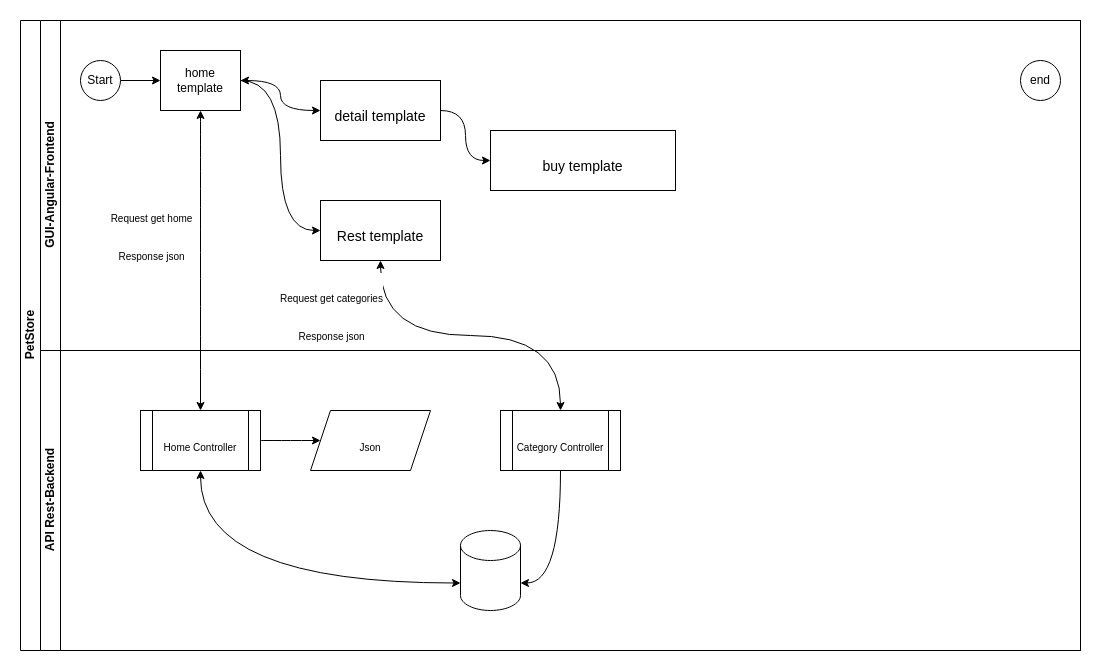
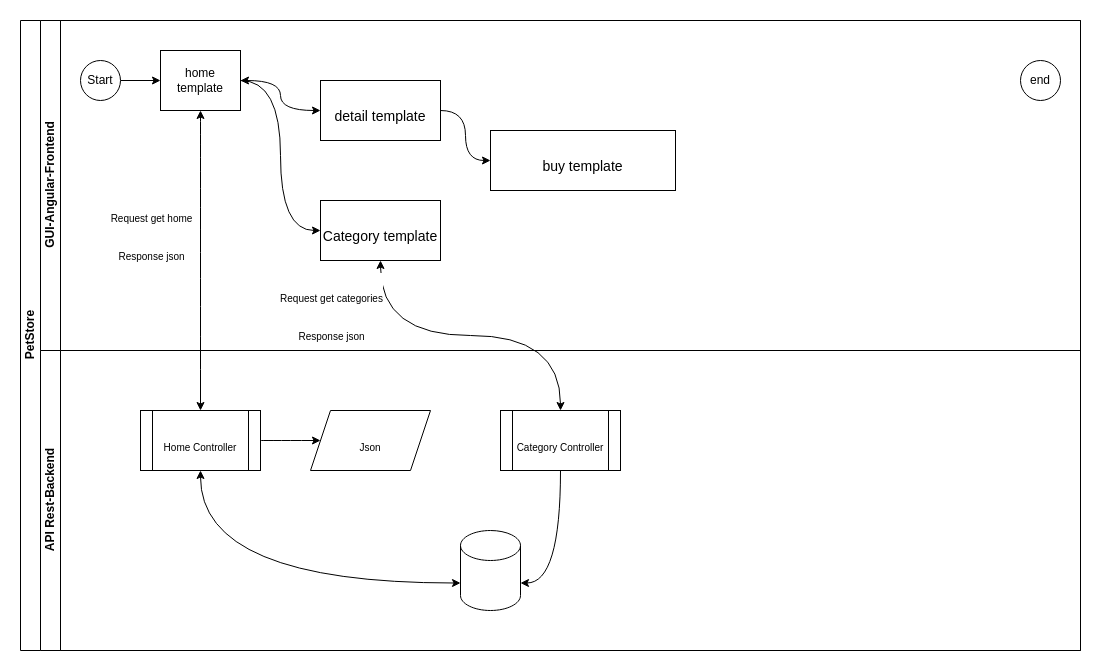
(381, 231) -> (381, 231)
